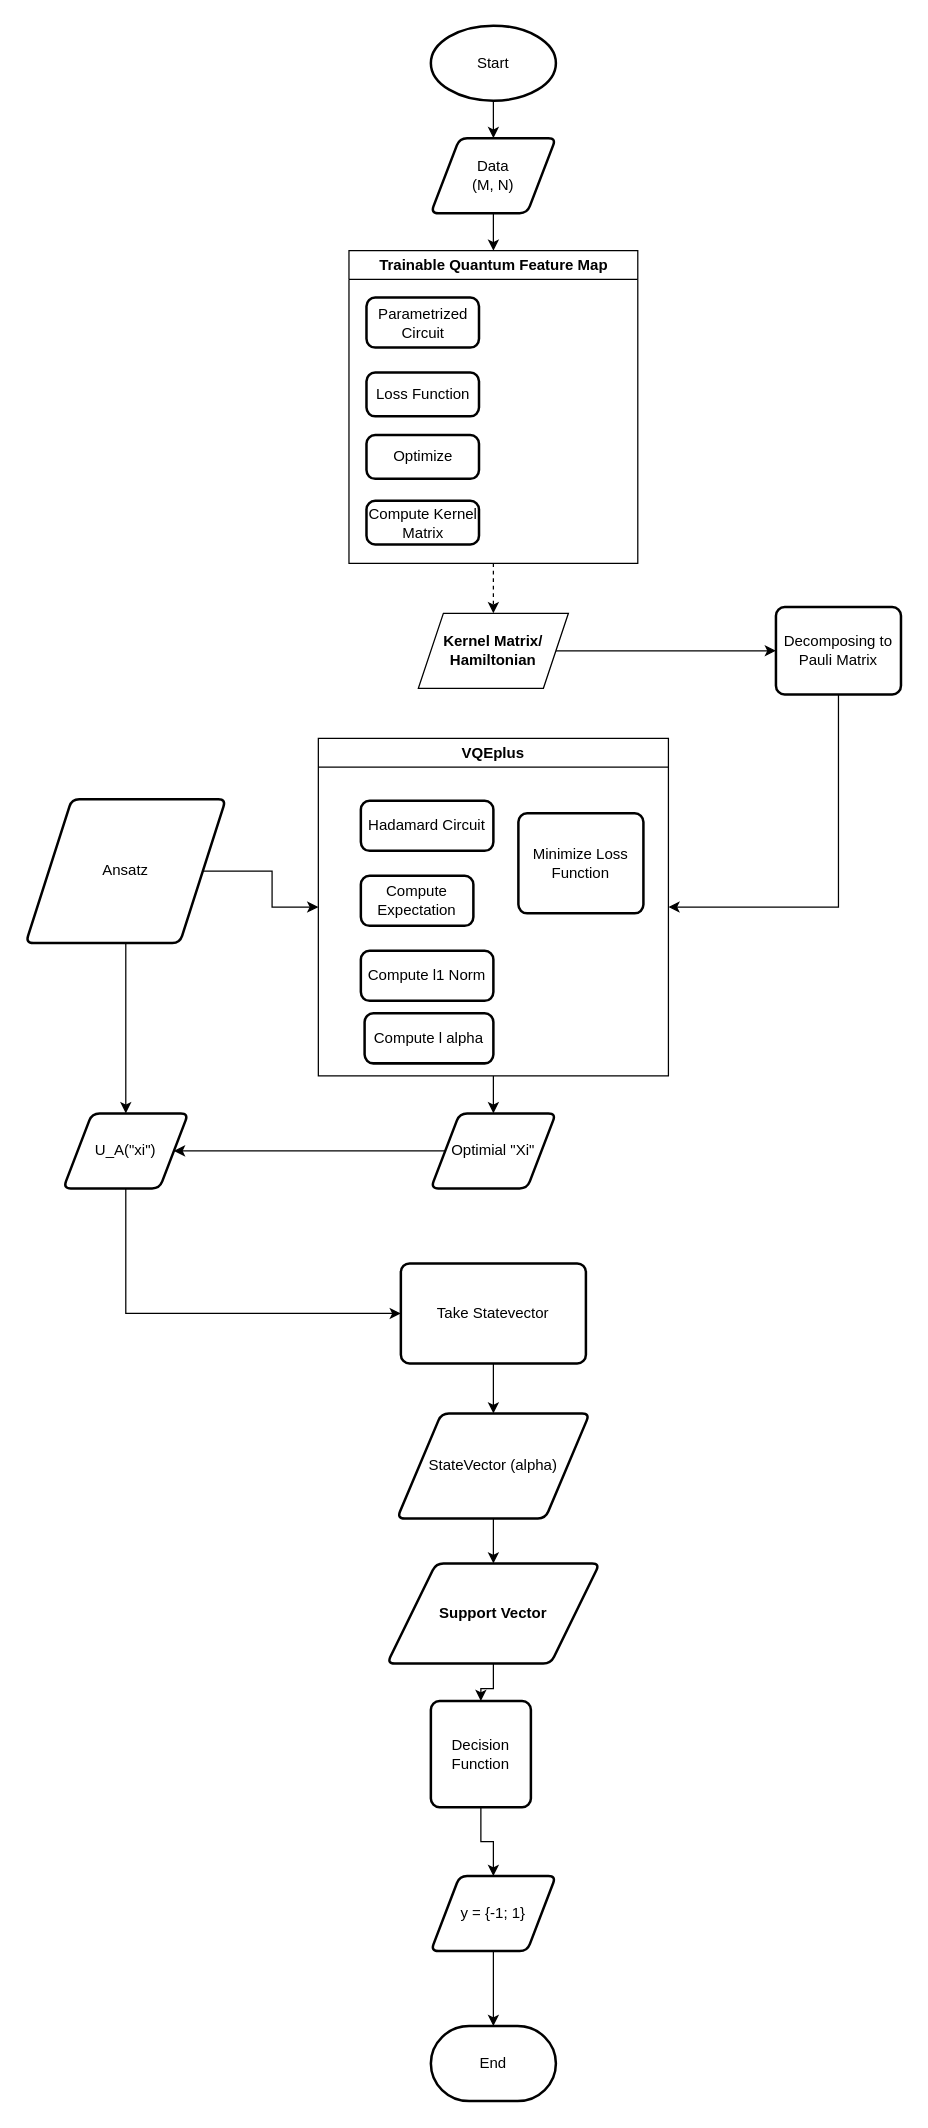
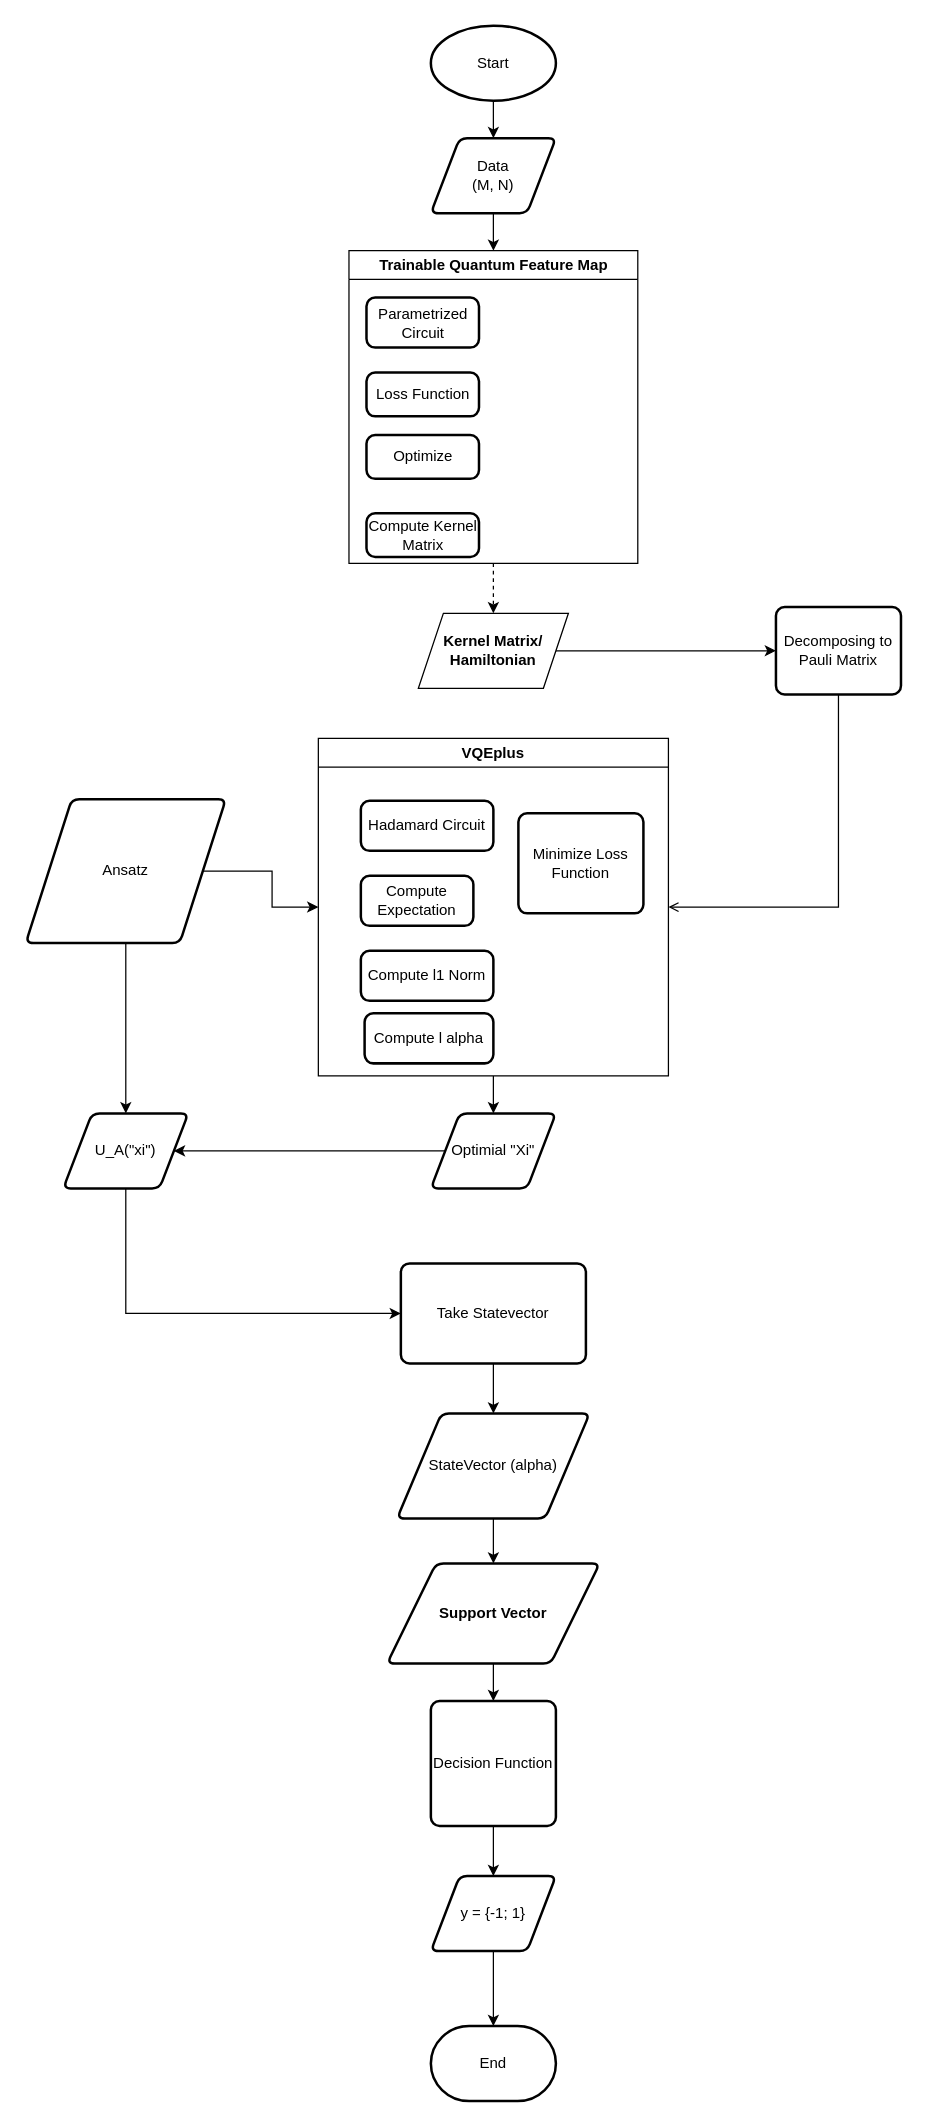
(423, 523) -> (423, 535)
(678, 907) -> (676, 907)
(481, 1754) -> (493, 1763)
